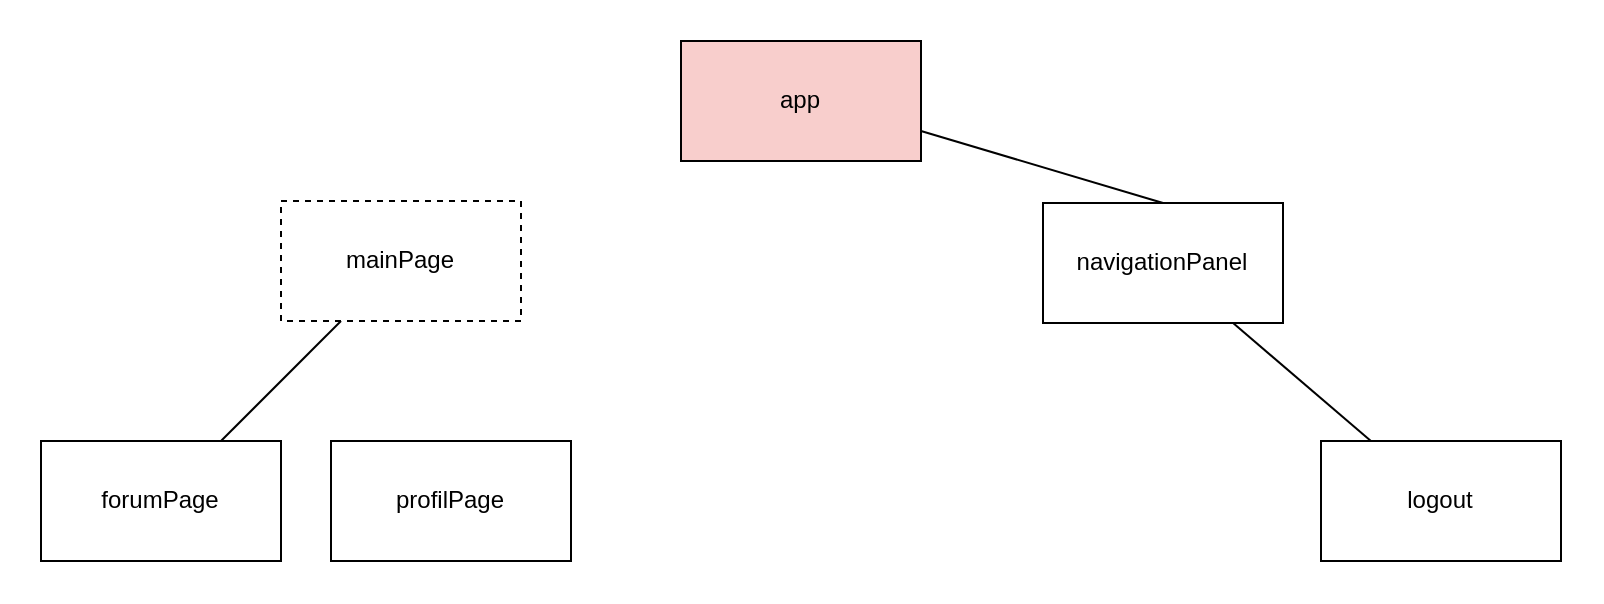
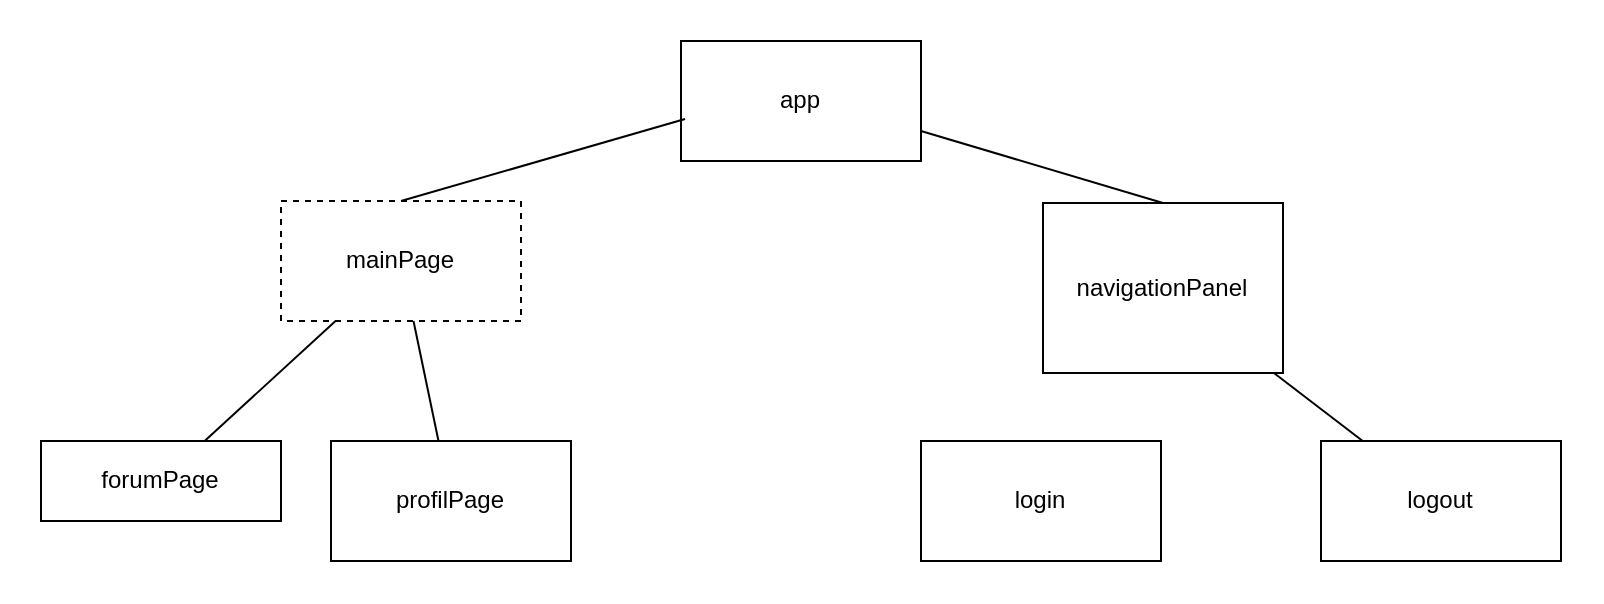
(801, 101) -> (801, 101)
none -> (543, 160)
(1163, 263) -> (1163, 288)
none -> (426, 381)
(161, 501) -> (161, 481)
none -> (1041, 501)
